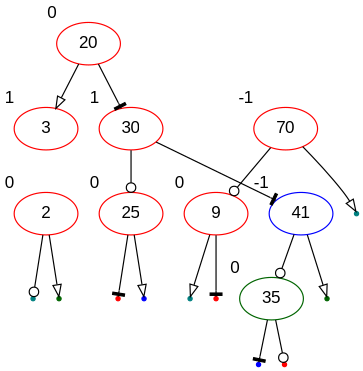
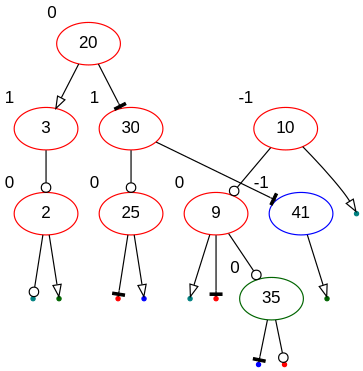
(286, 129) -> (286, 129)
none -> (46, 167)
(288, 251) -> (241, 252)
